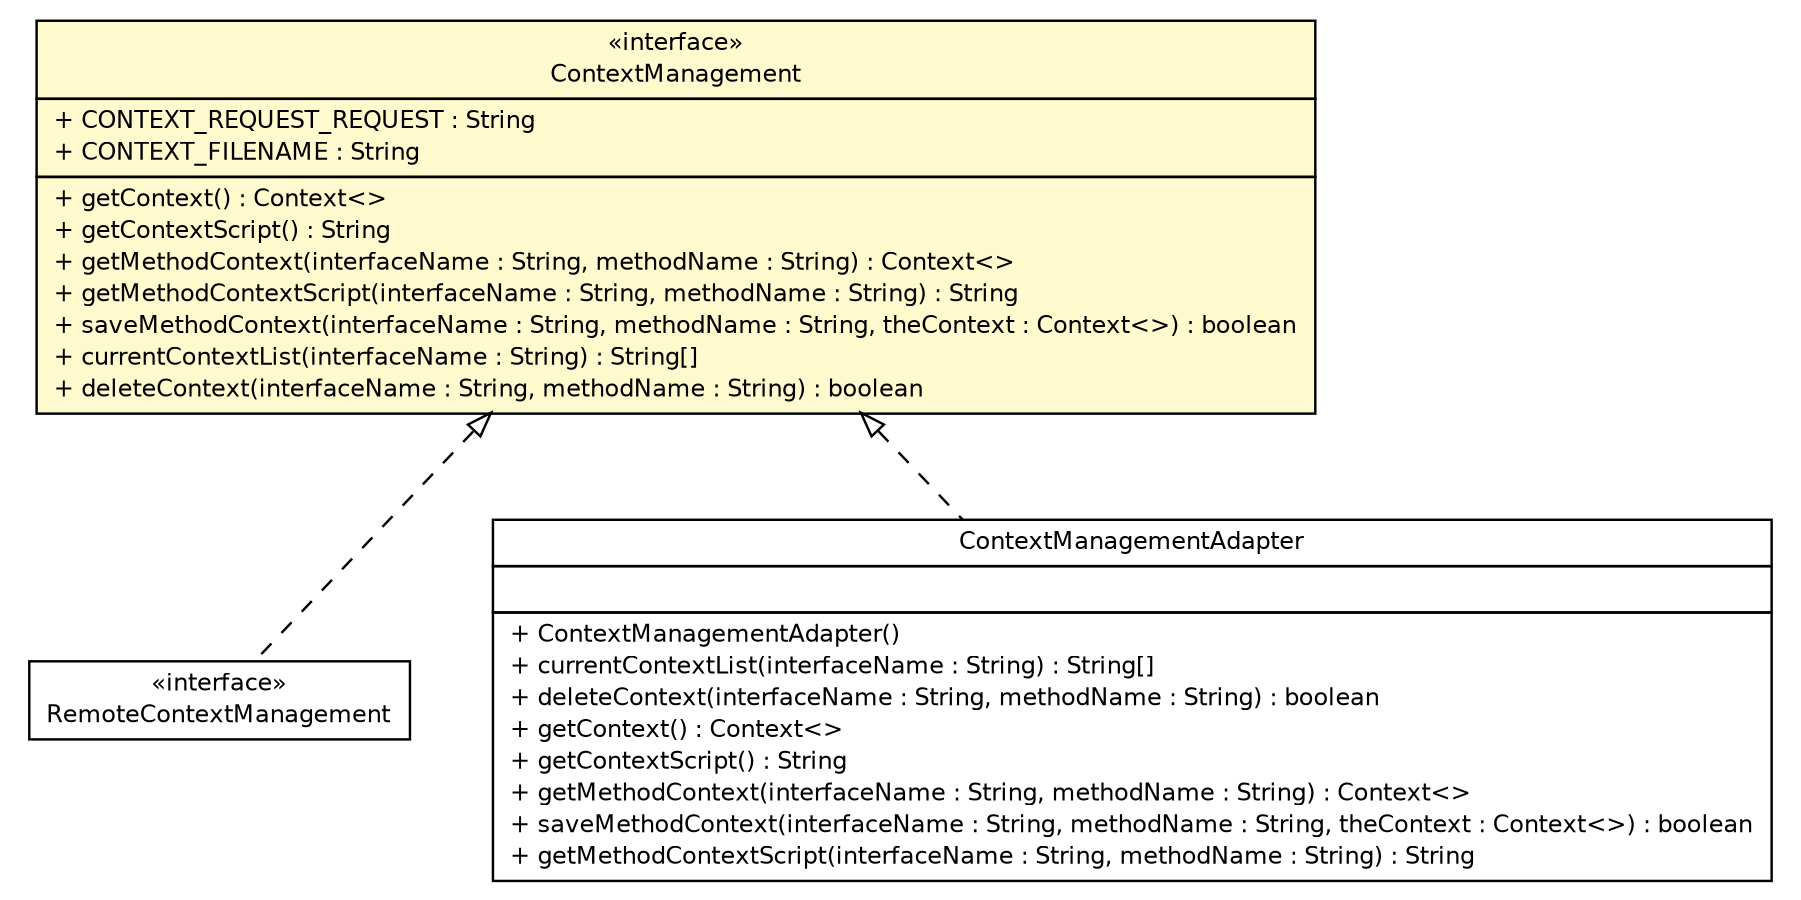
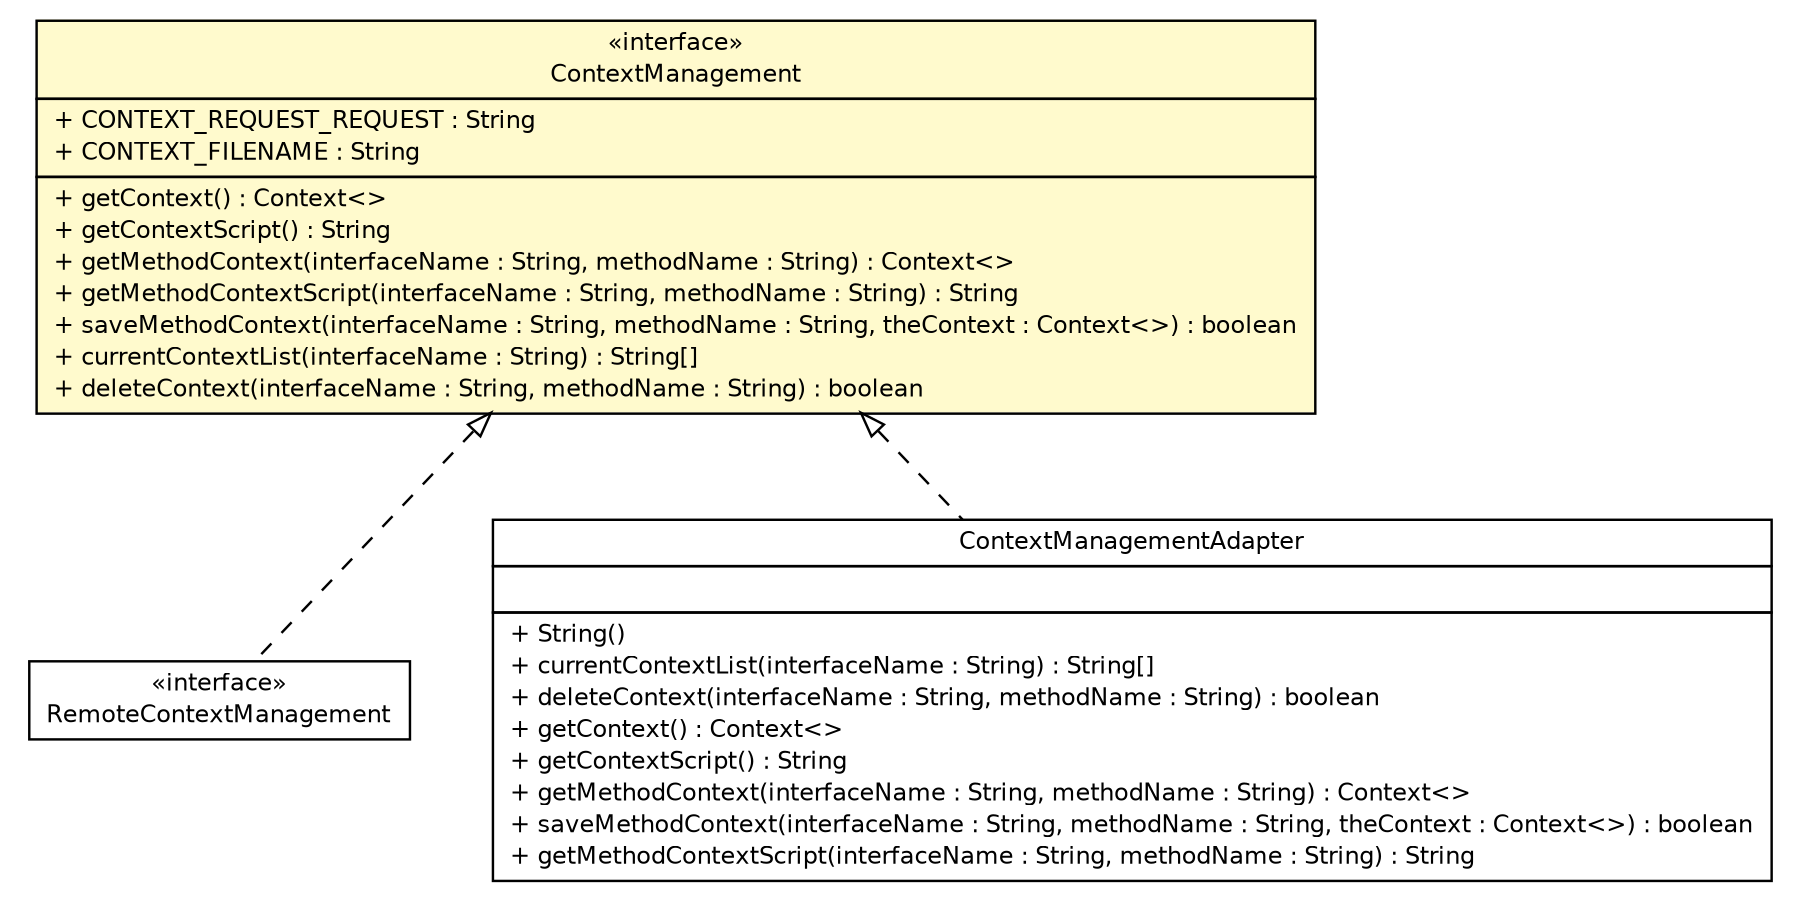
(705, 634) -> (569, 634)
